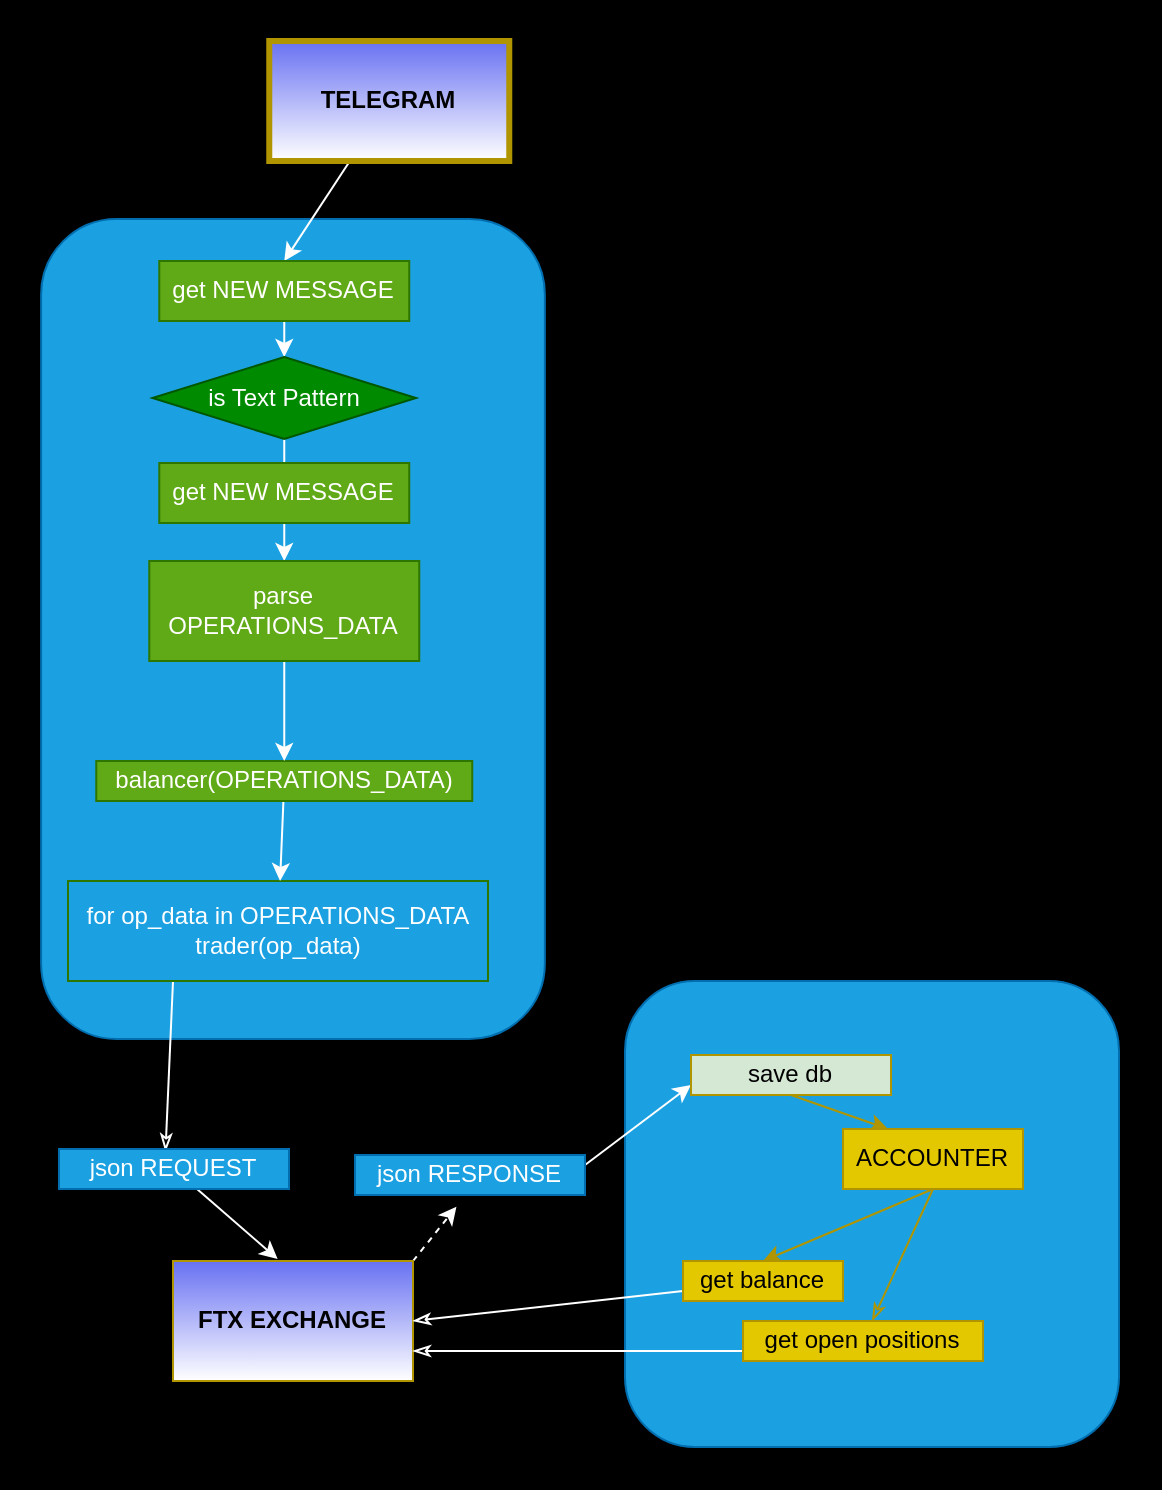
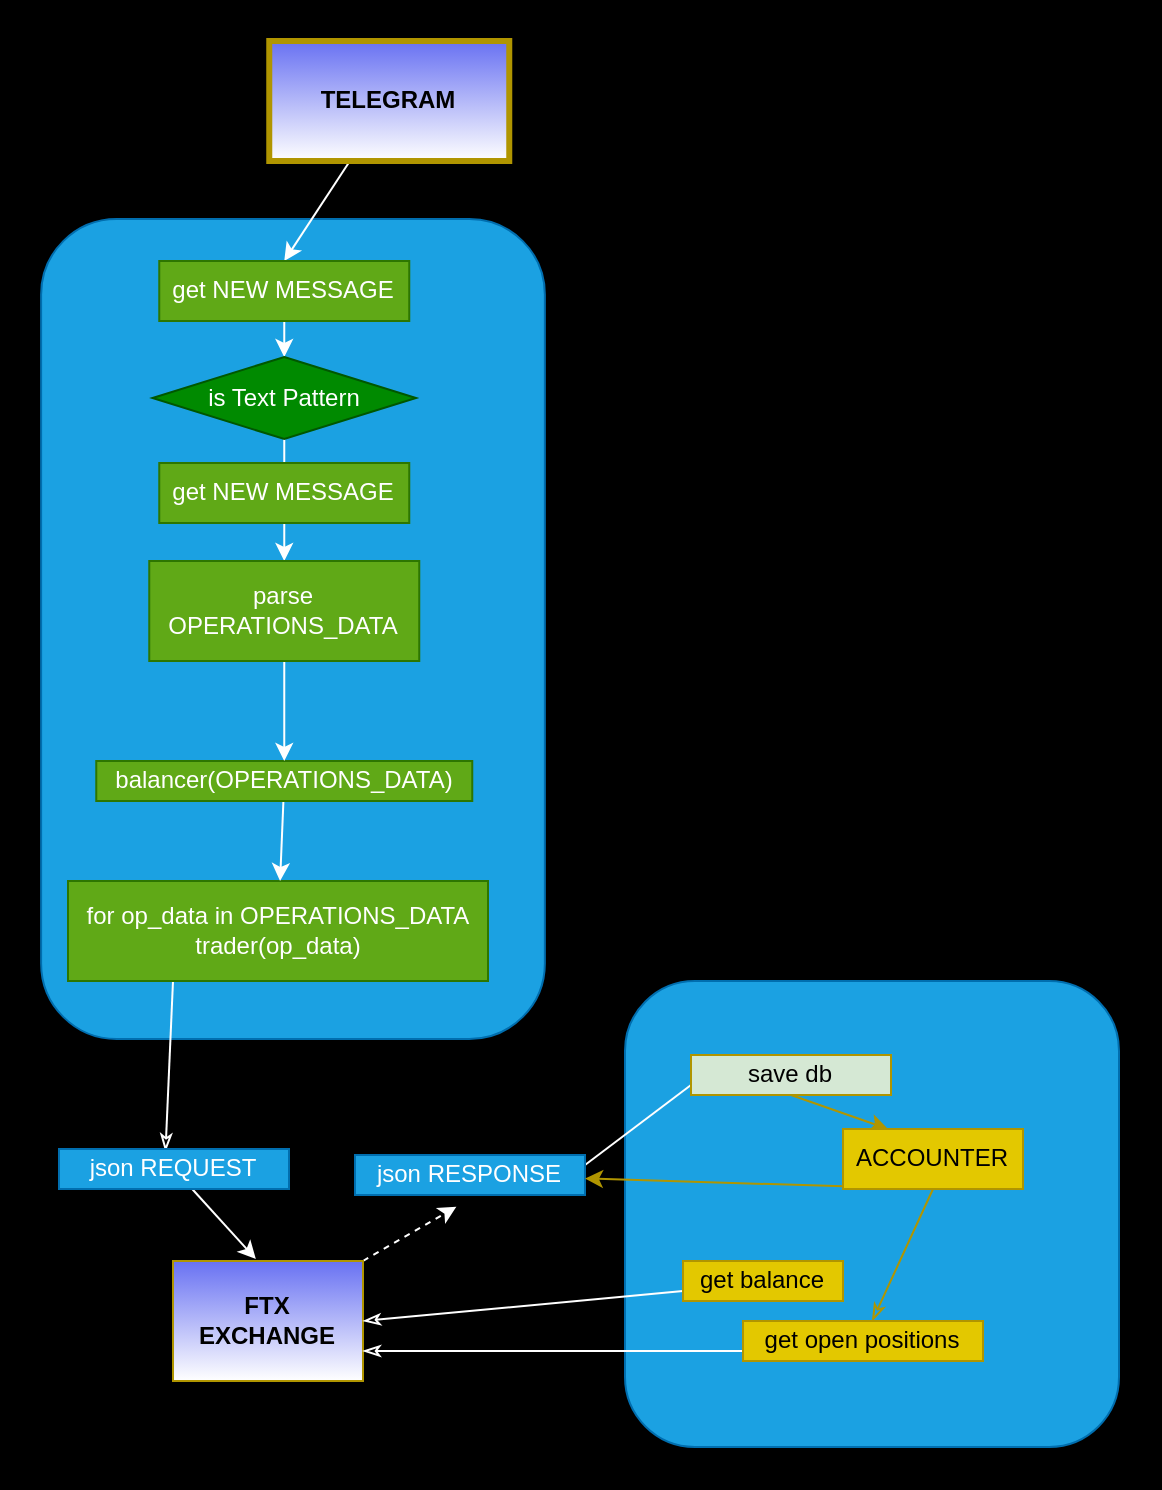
(278, 931) -> (278, 931)
(679, 1094) -> (684, 1090)
(852, 1223) -> (721, 1183)
(293, 1321) -> (268, 1321)
